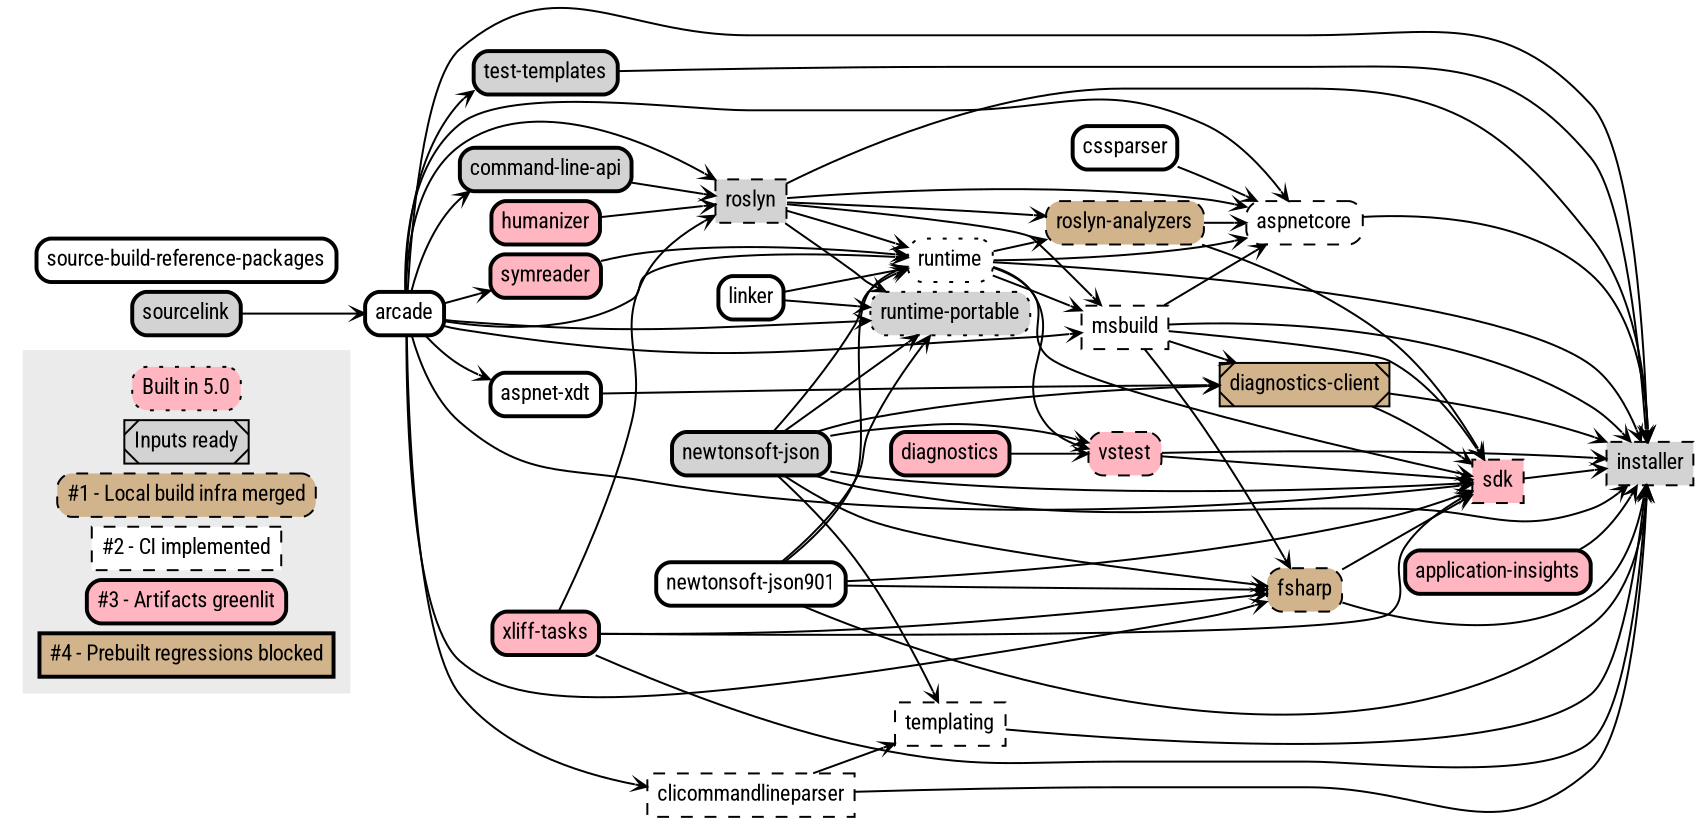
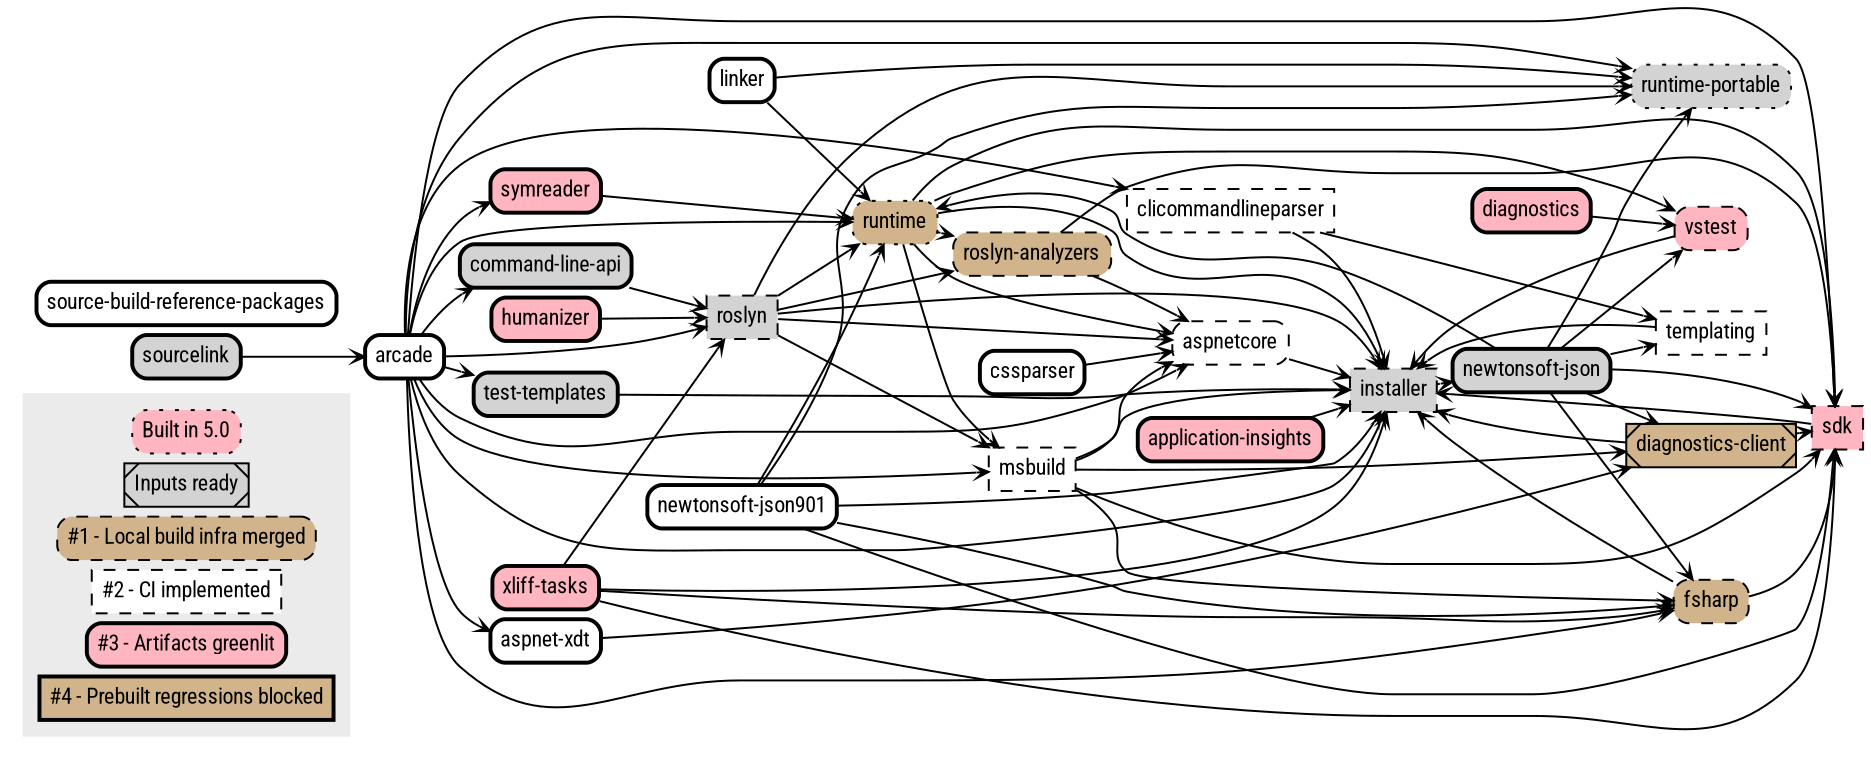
(950, 260) -> (895, 223)
(1311, 467) -> none
(1360, 509) -> (1438, 384)
